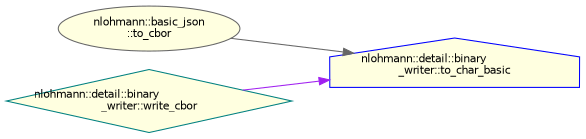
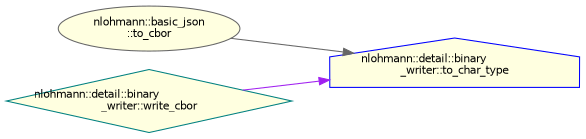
(455, 65) -> (455, 65)
